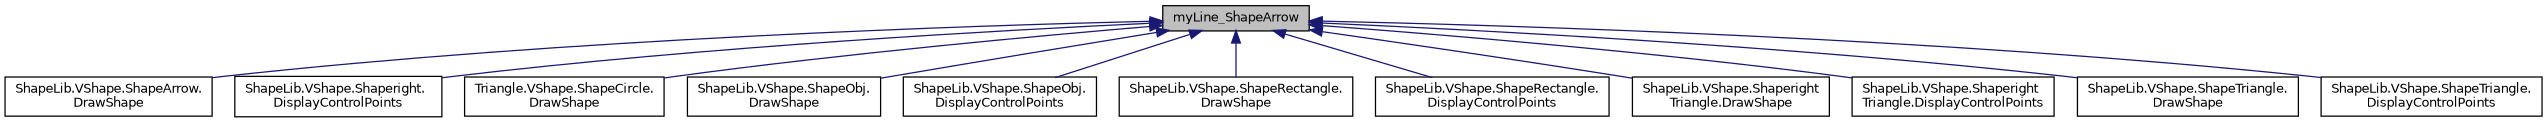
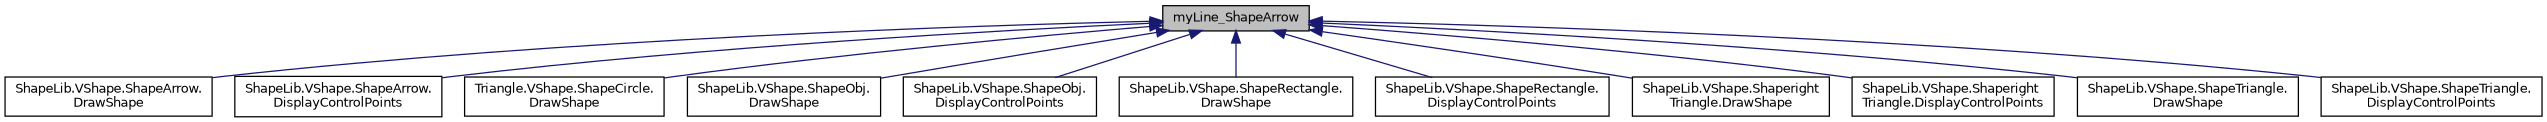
(338, 97) -> (338, 97)
